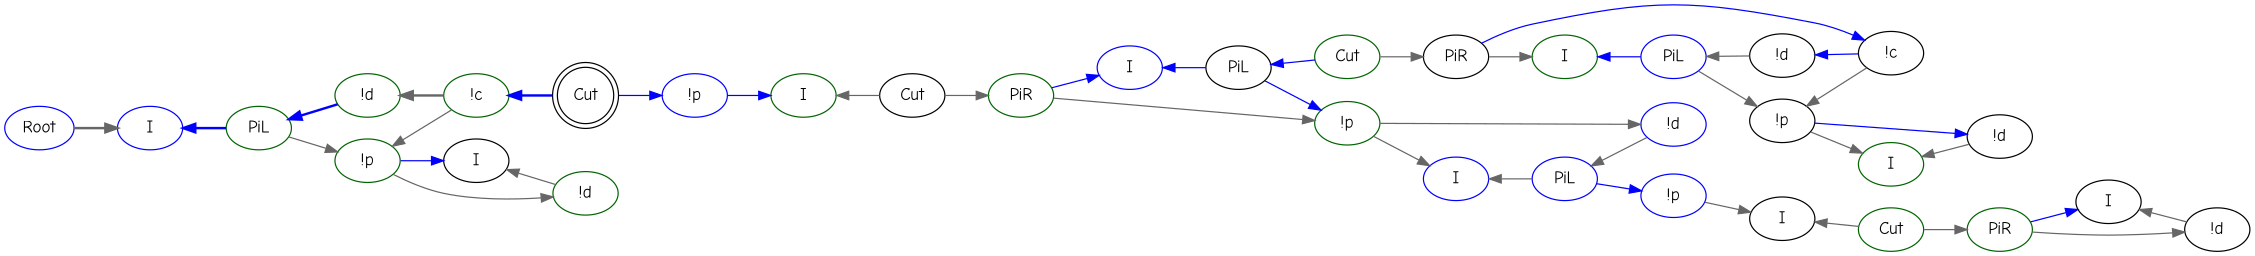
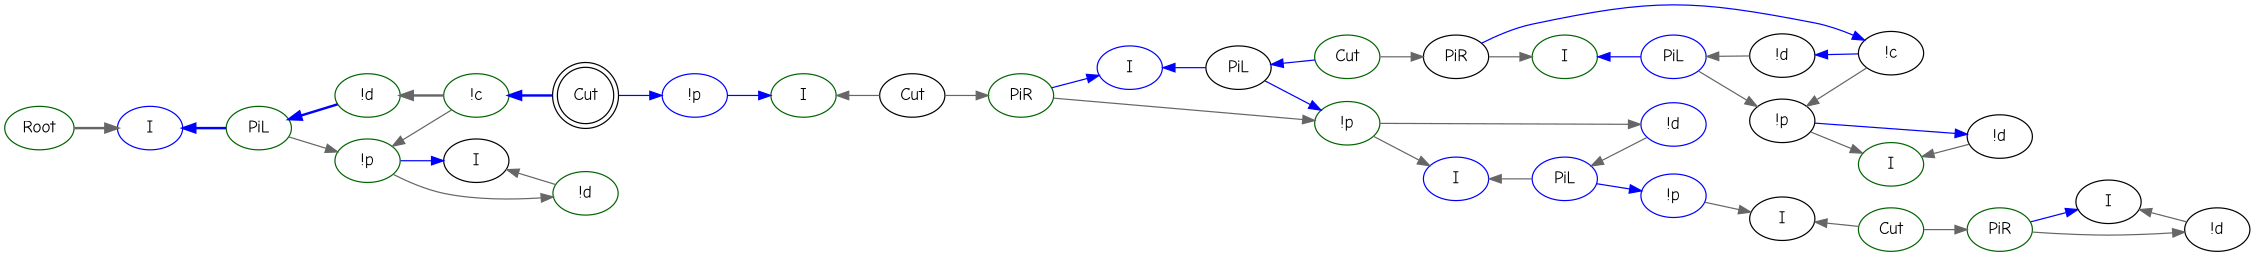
(39, 128) -> (39, 128)
